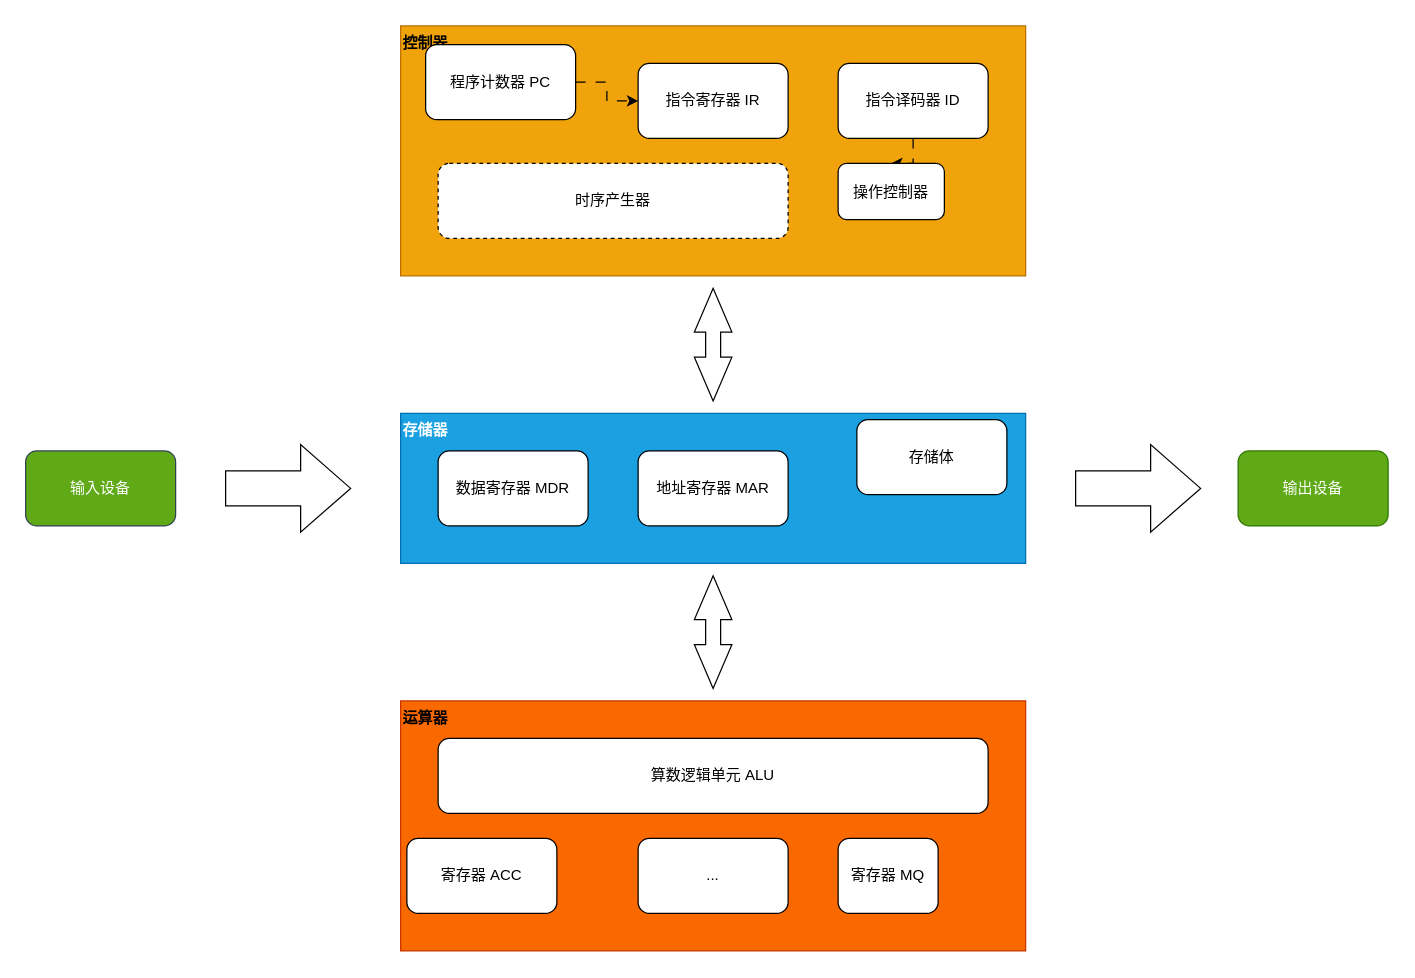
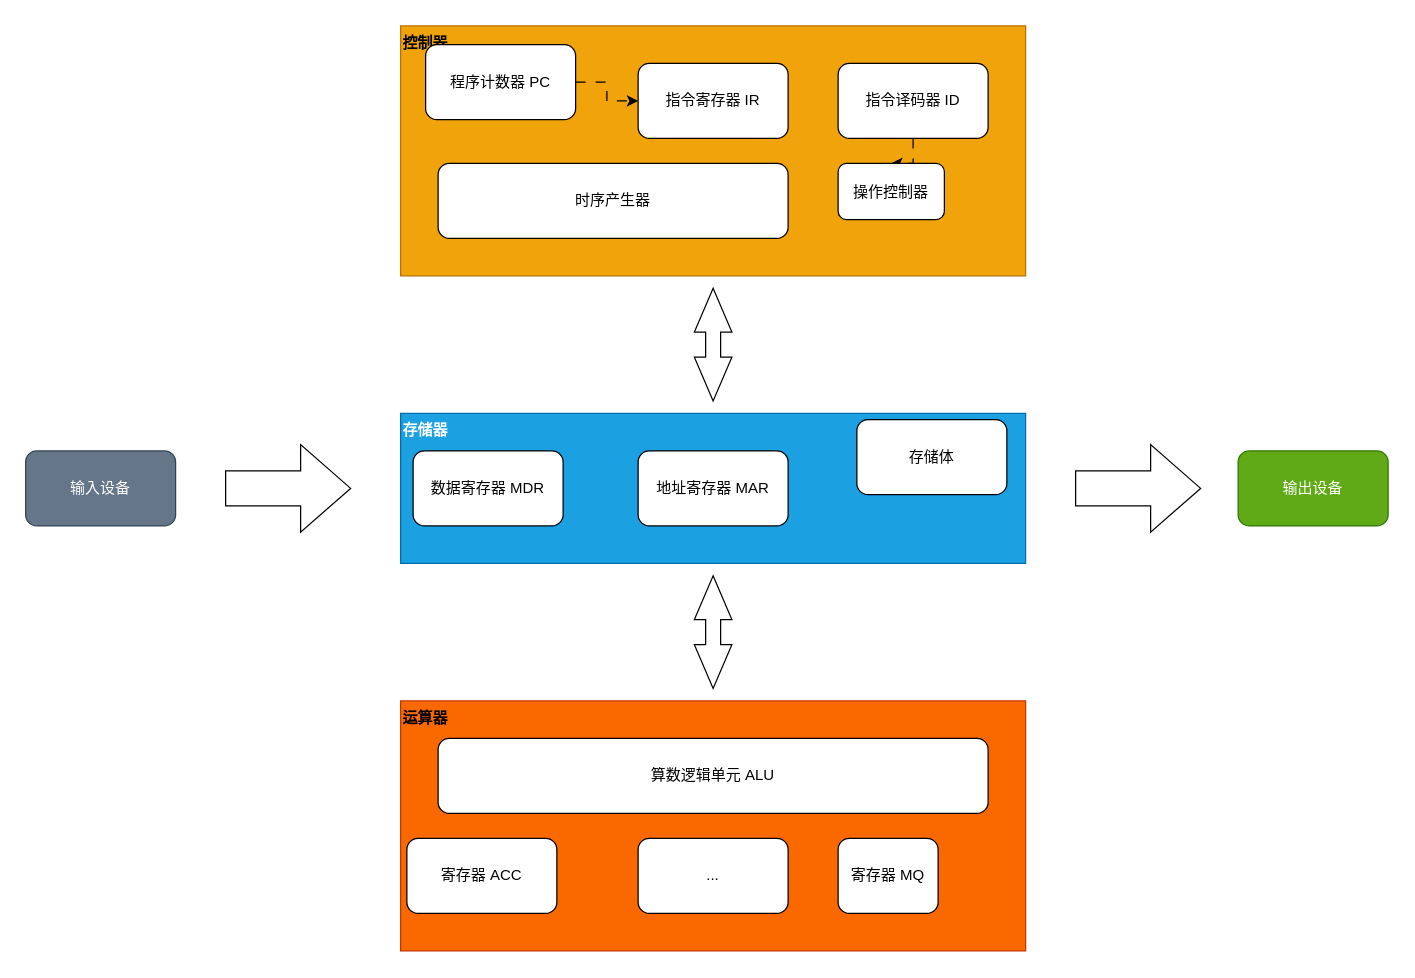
(613, 201) -> (613, 201)
(101, 488) -> (101, 488)
(513, 488) -> (488, 488)
